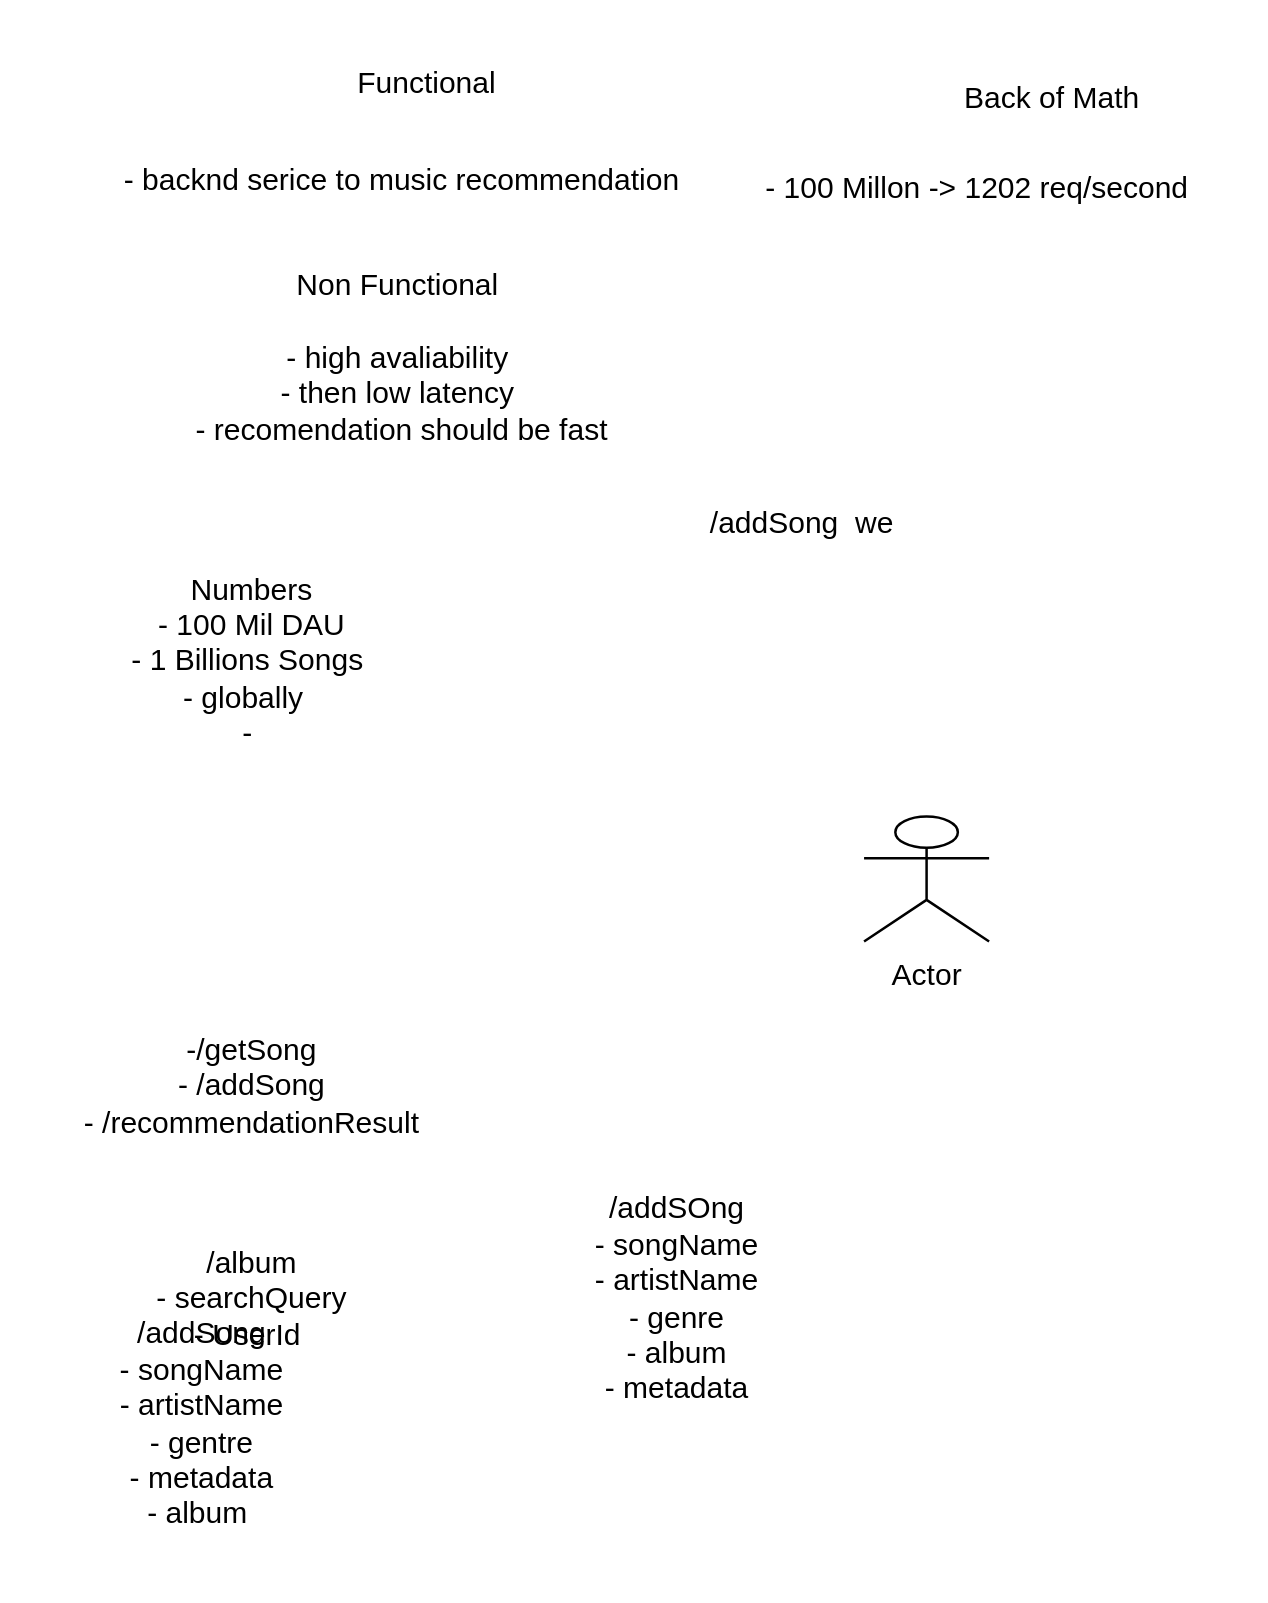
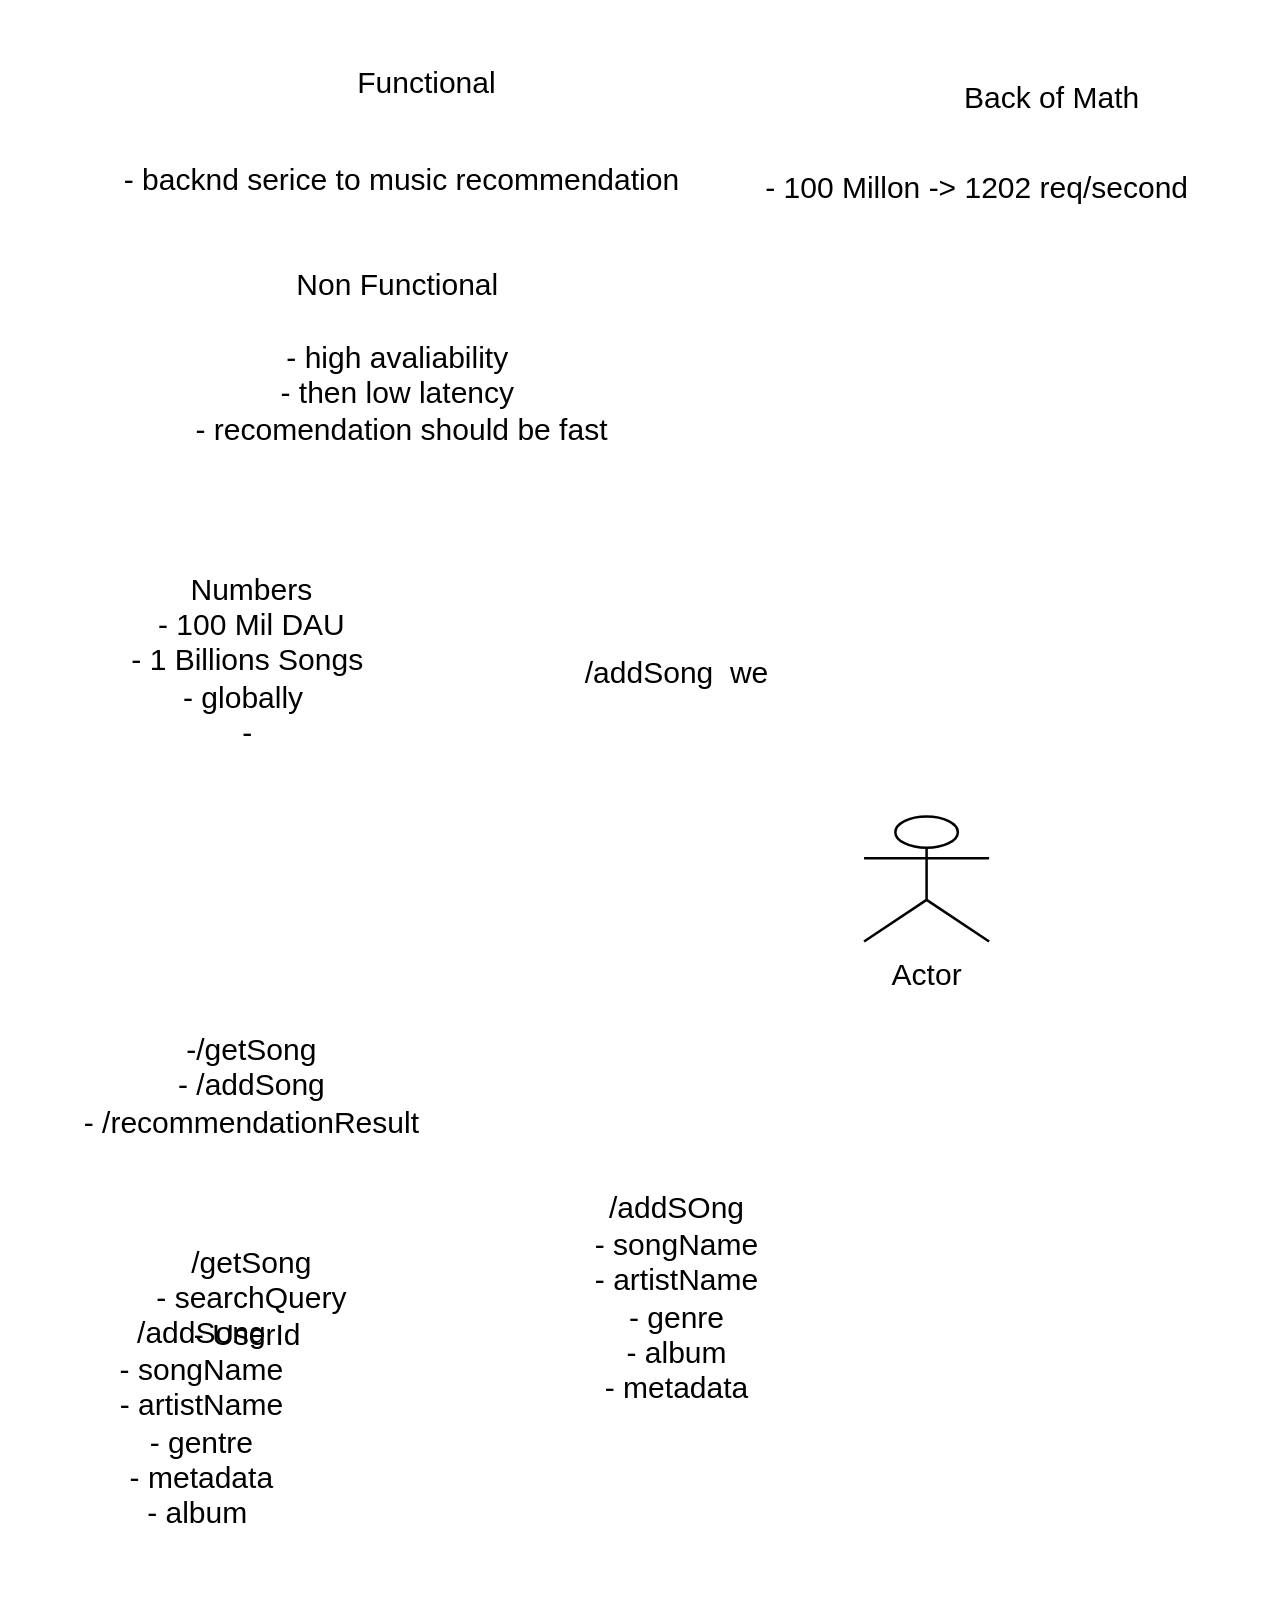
(801, 524) -> (676, 674)
(253, 1299) -> (253, 1299)
